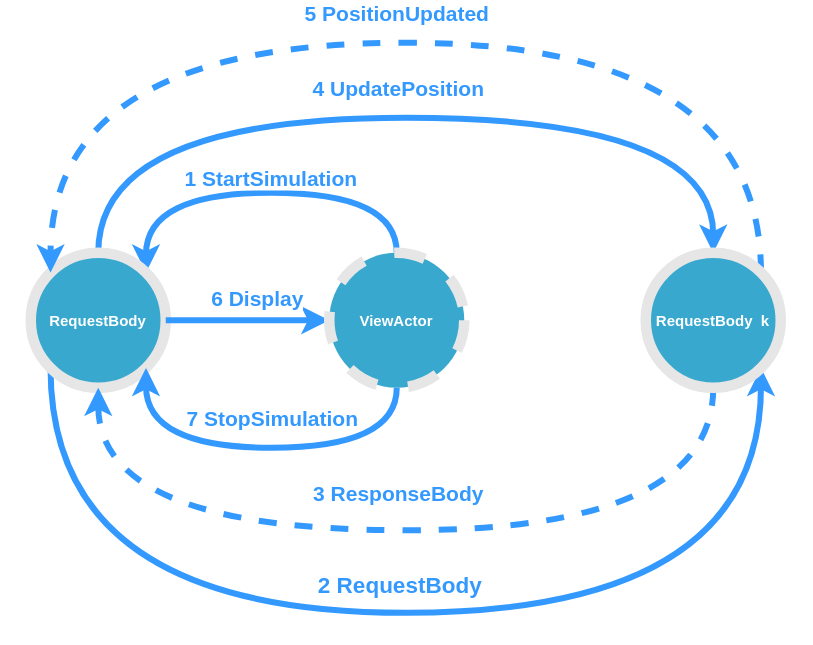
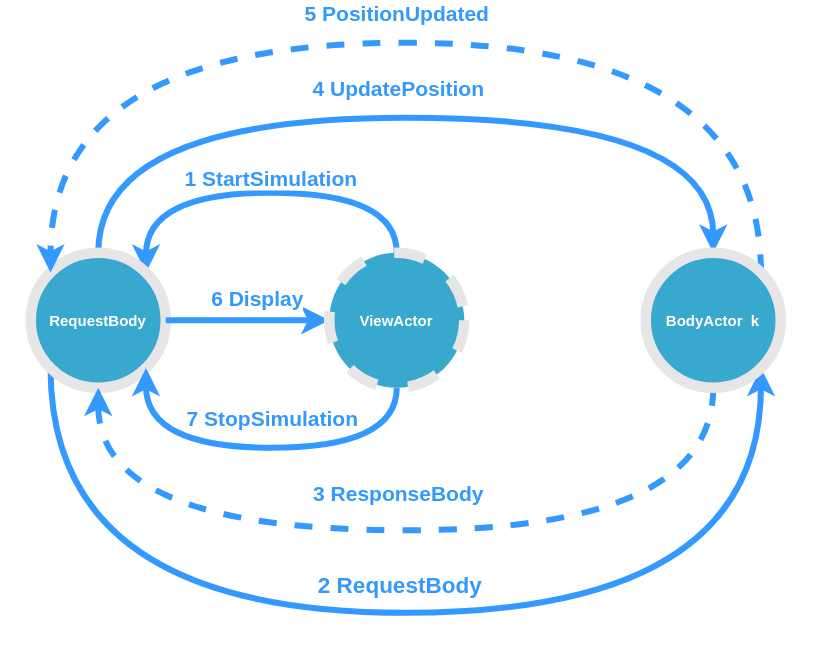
(713, 320) -> (713, 320)
